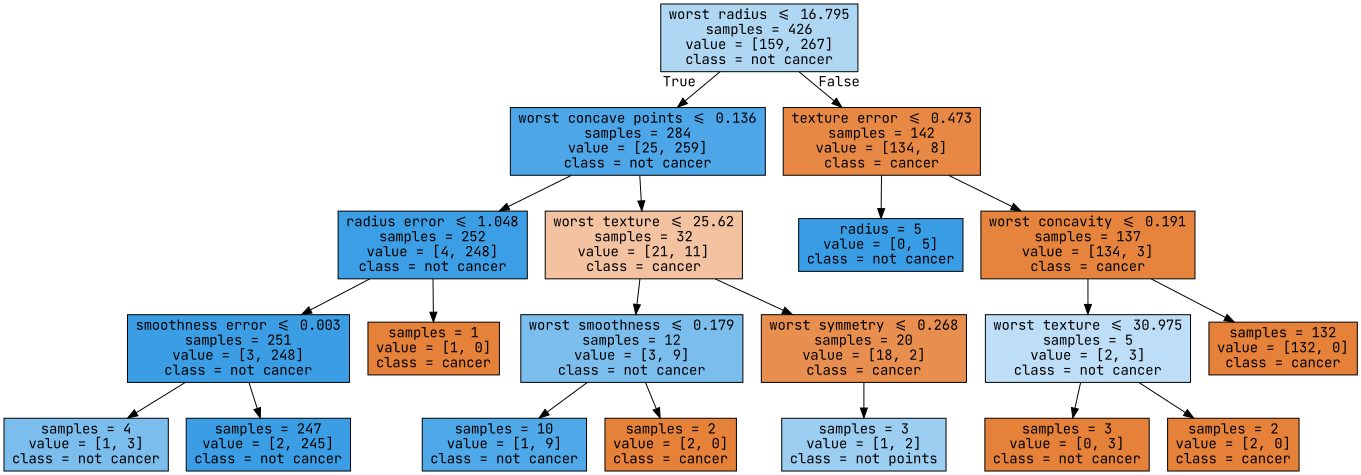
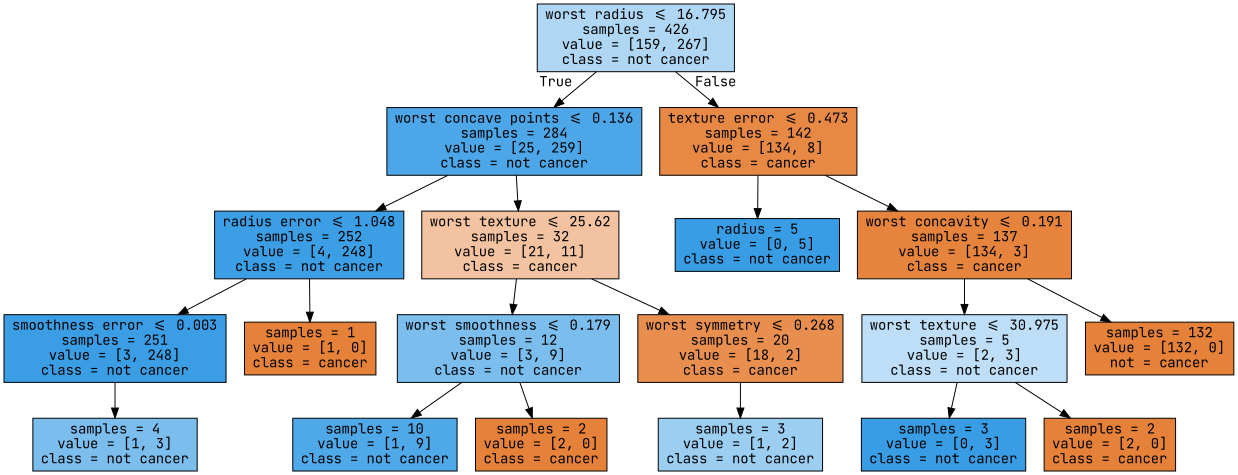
(1283, 349) -> (1160, 349)
(268, 445) -> none
(864, 445) -> (740, 445)
(1067, 445) -> (944, 445)
